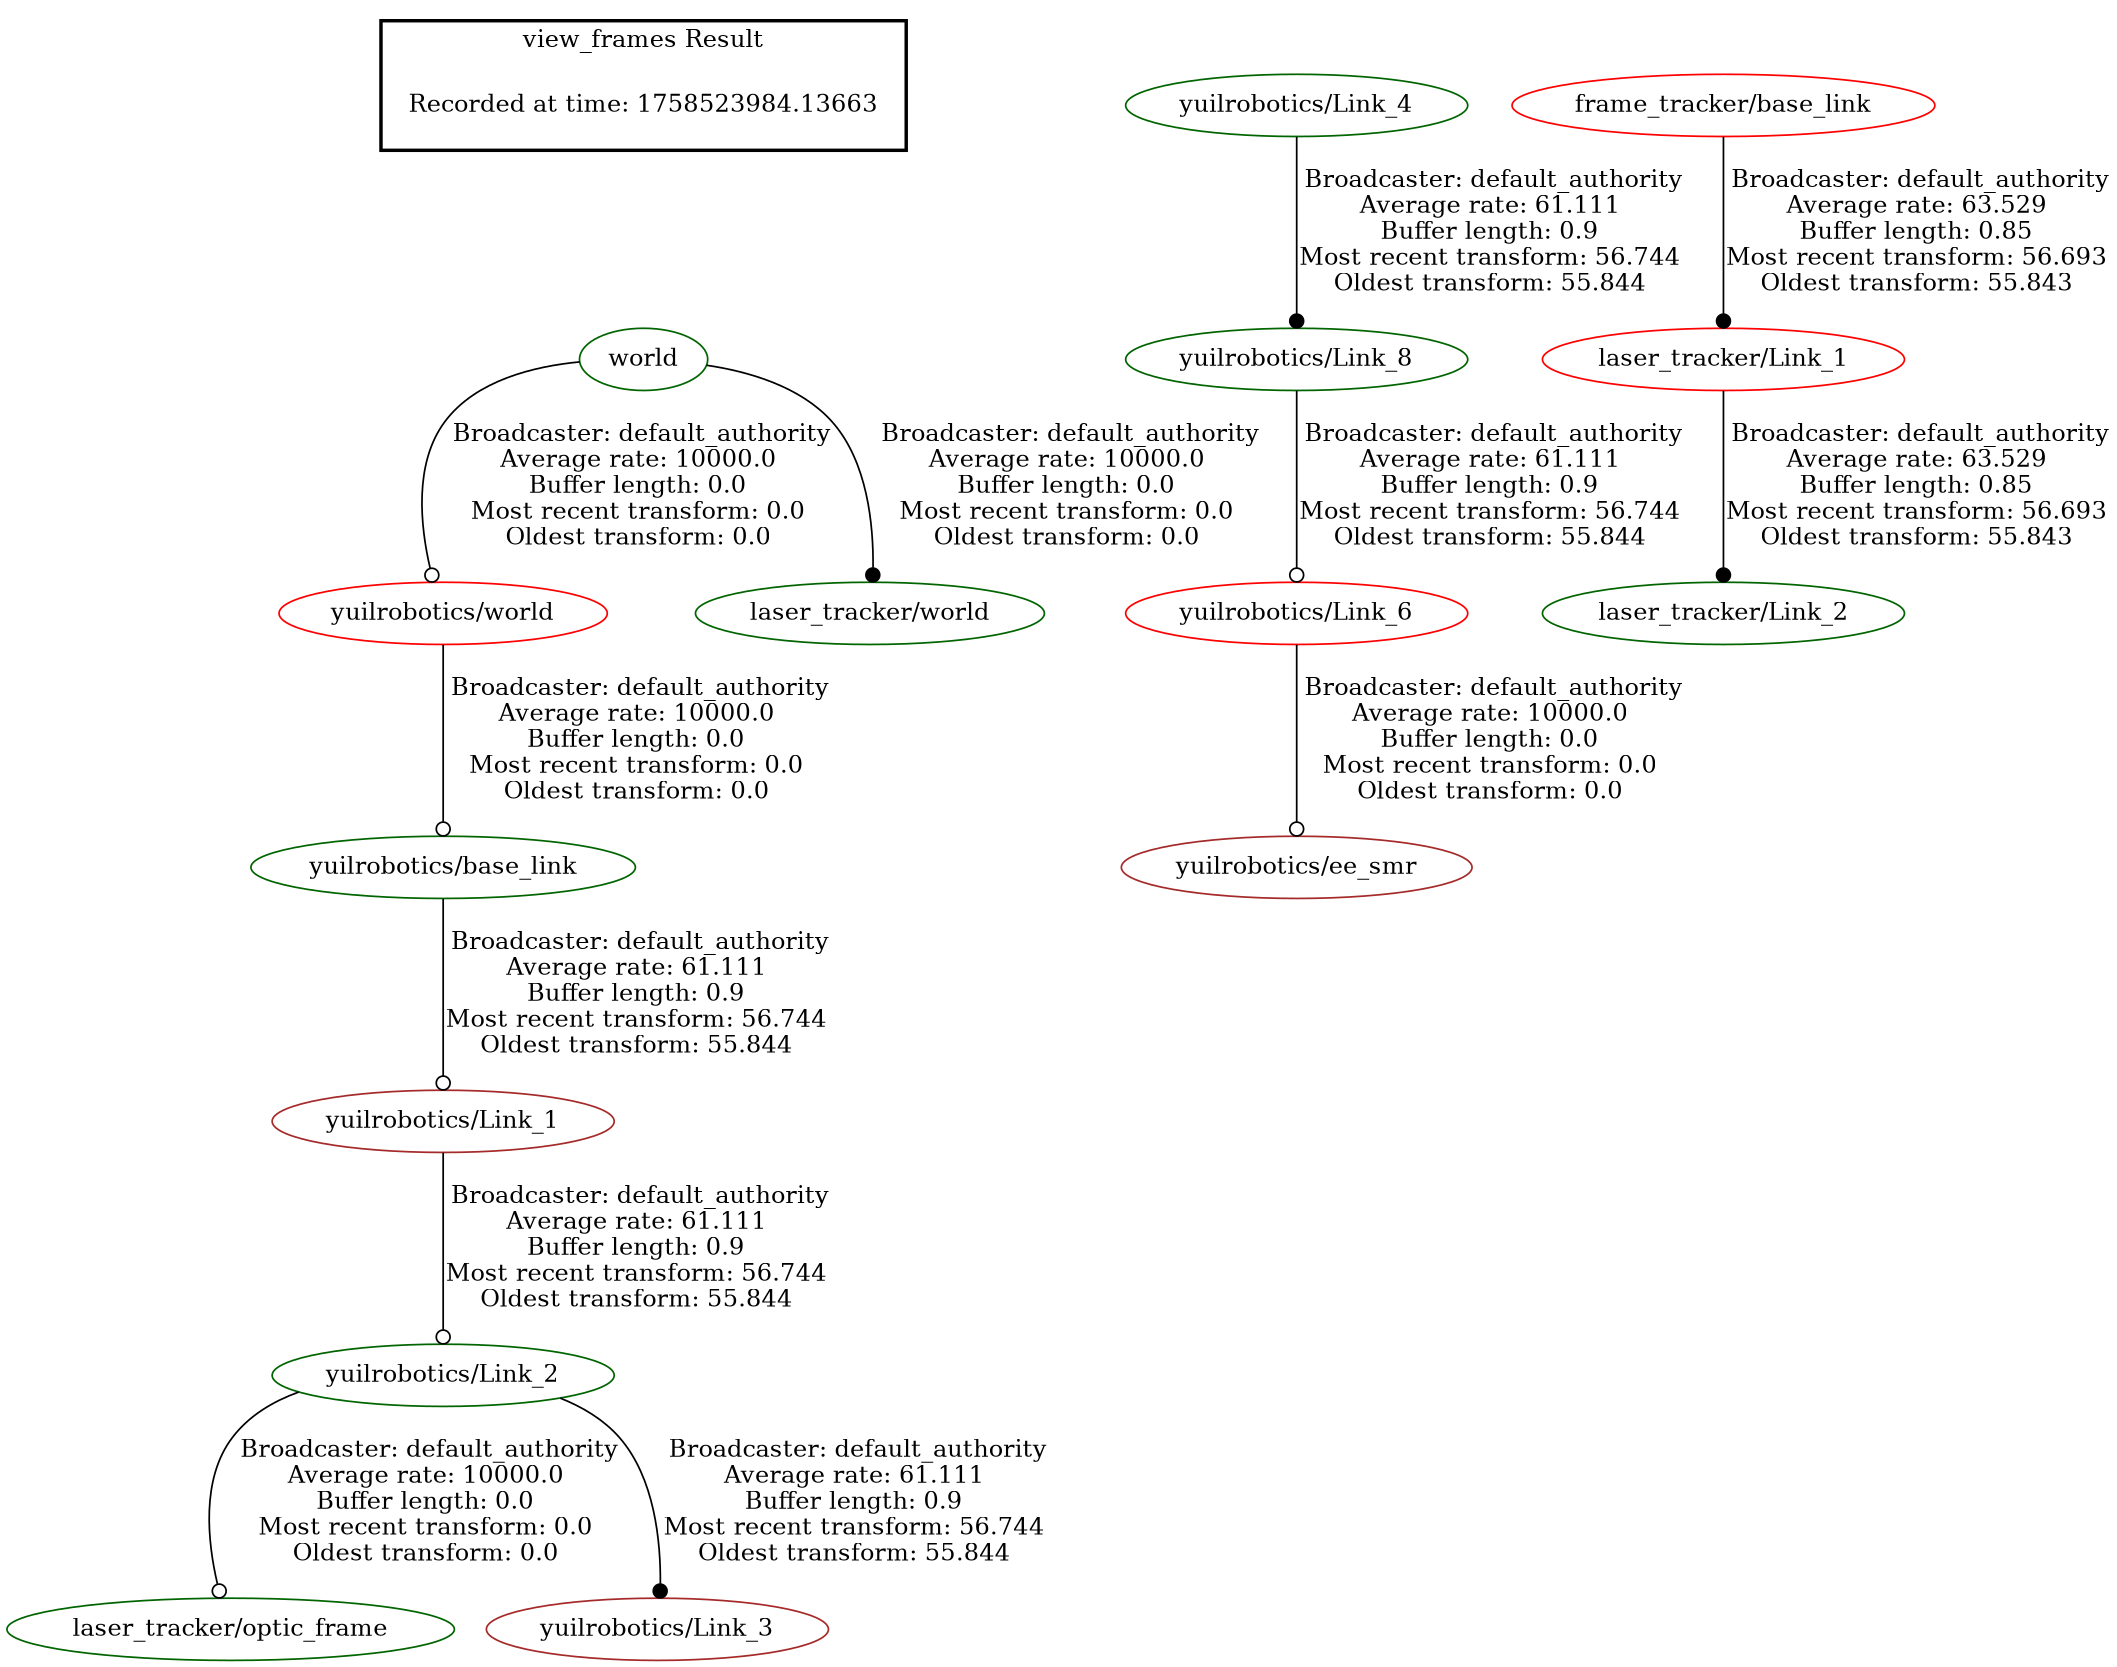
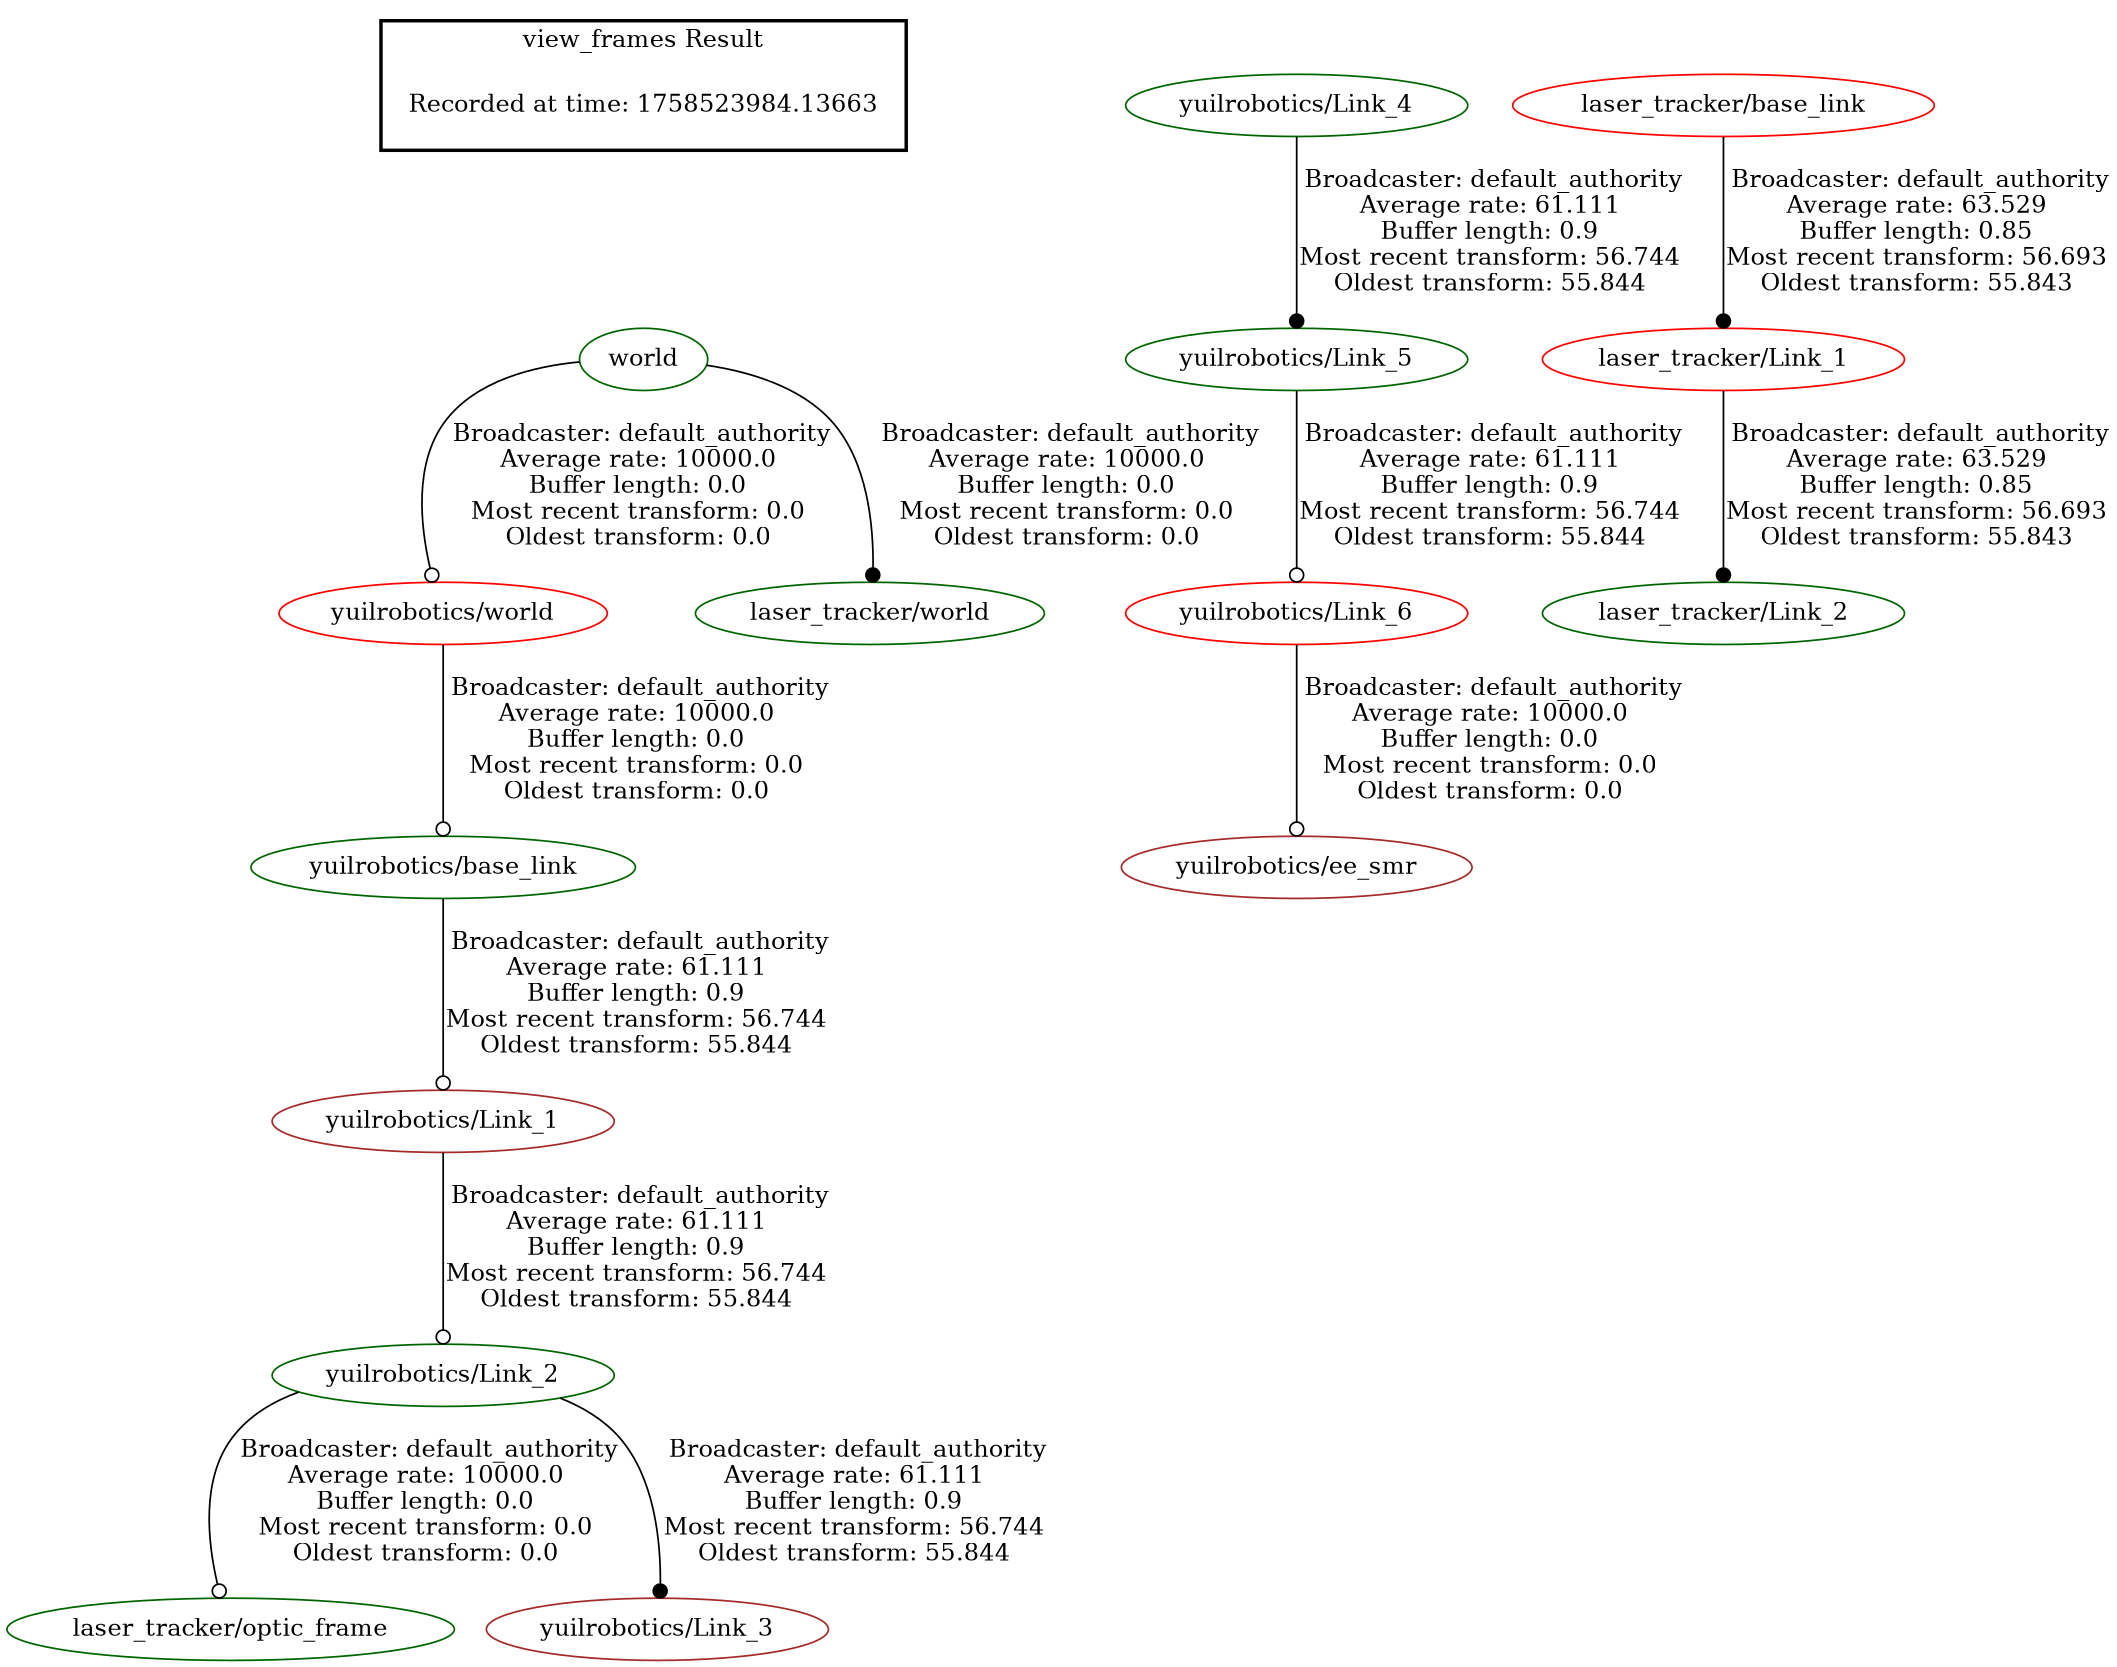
(1723, 105) -> (1723, 105)
(1297, 359) -> (1297, 359)
